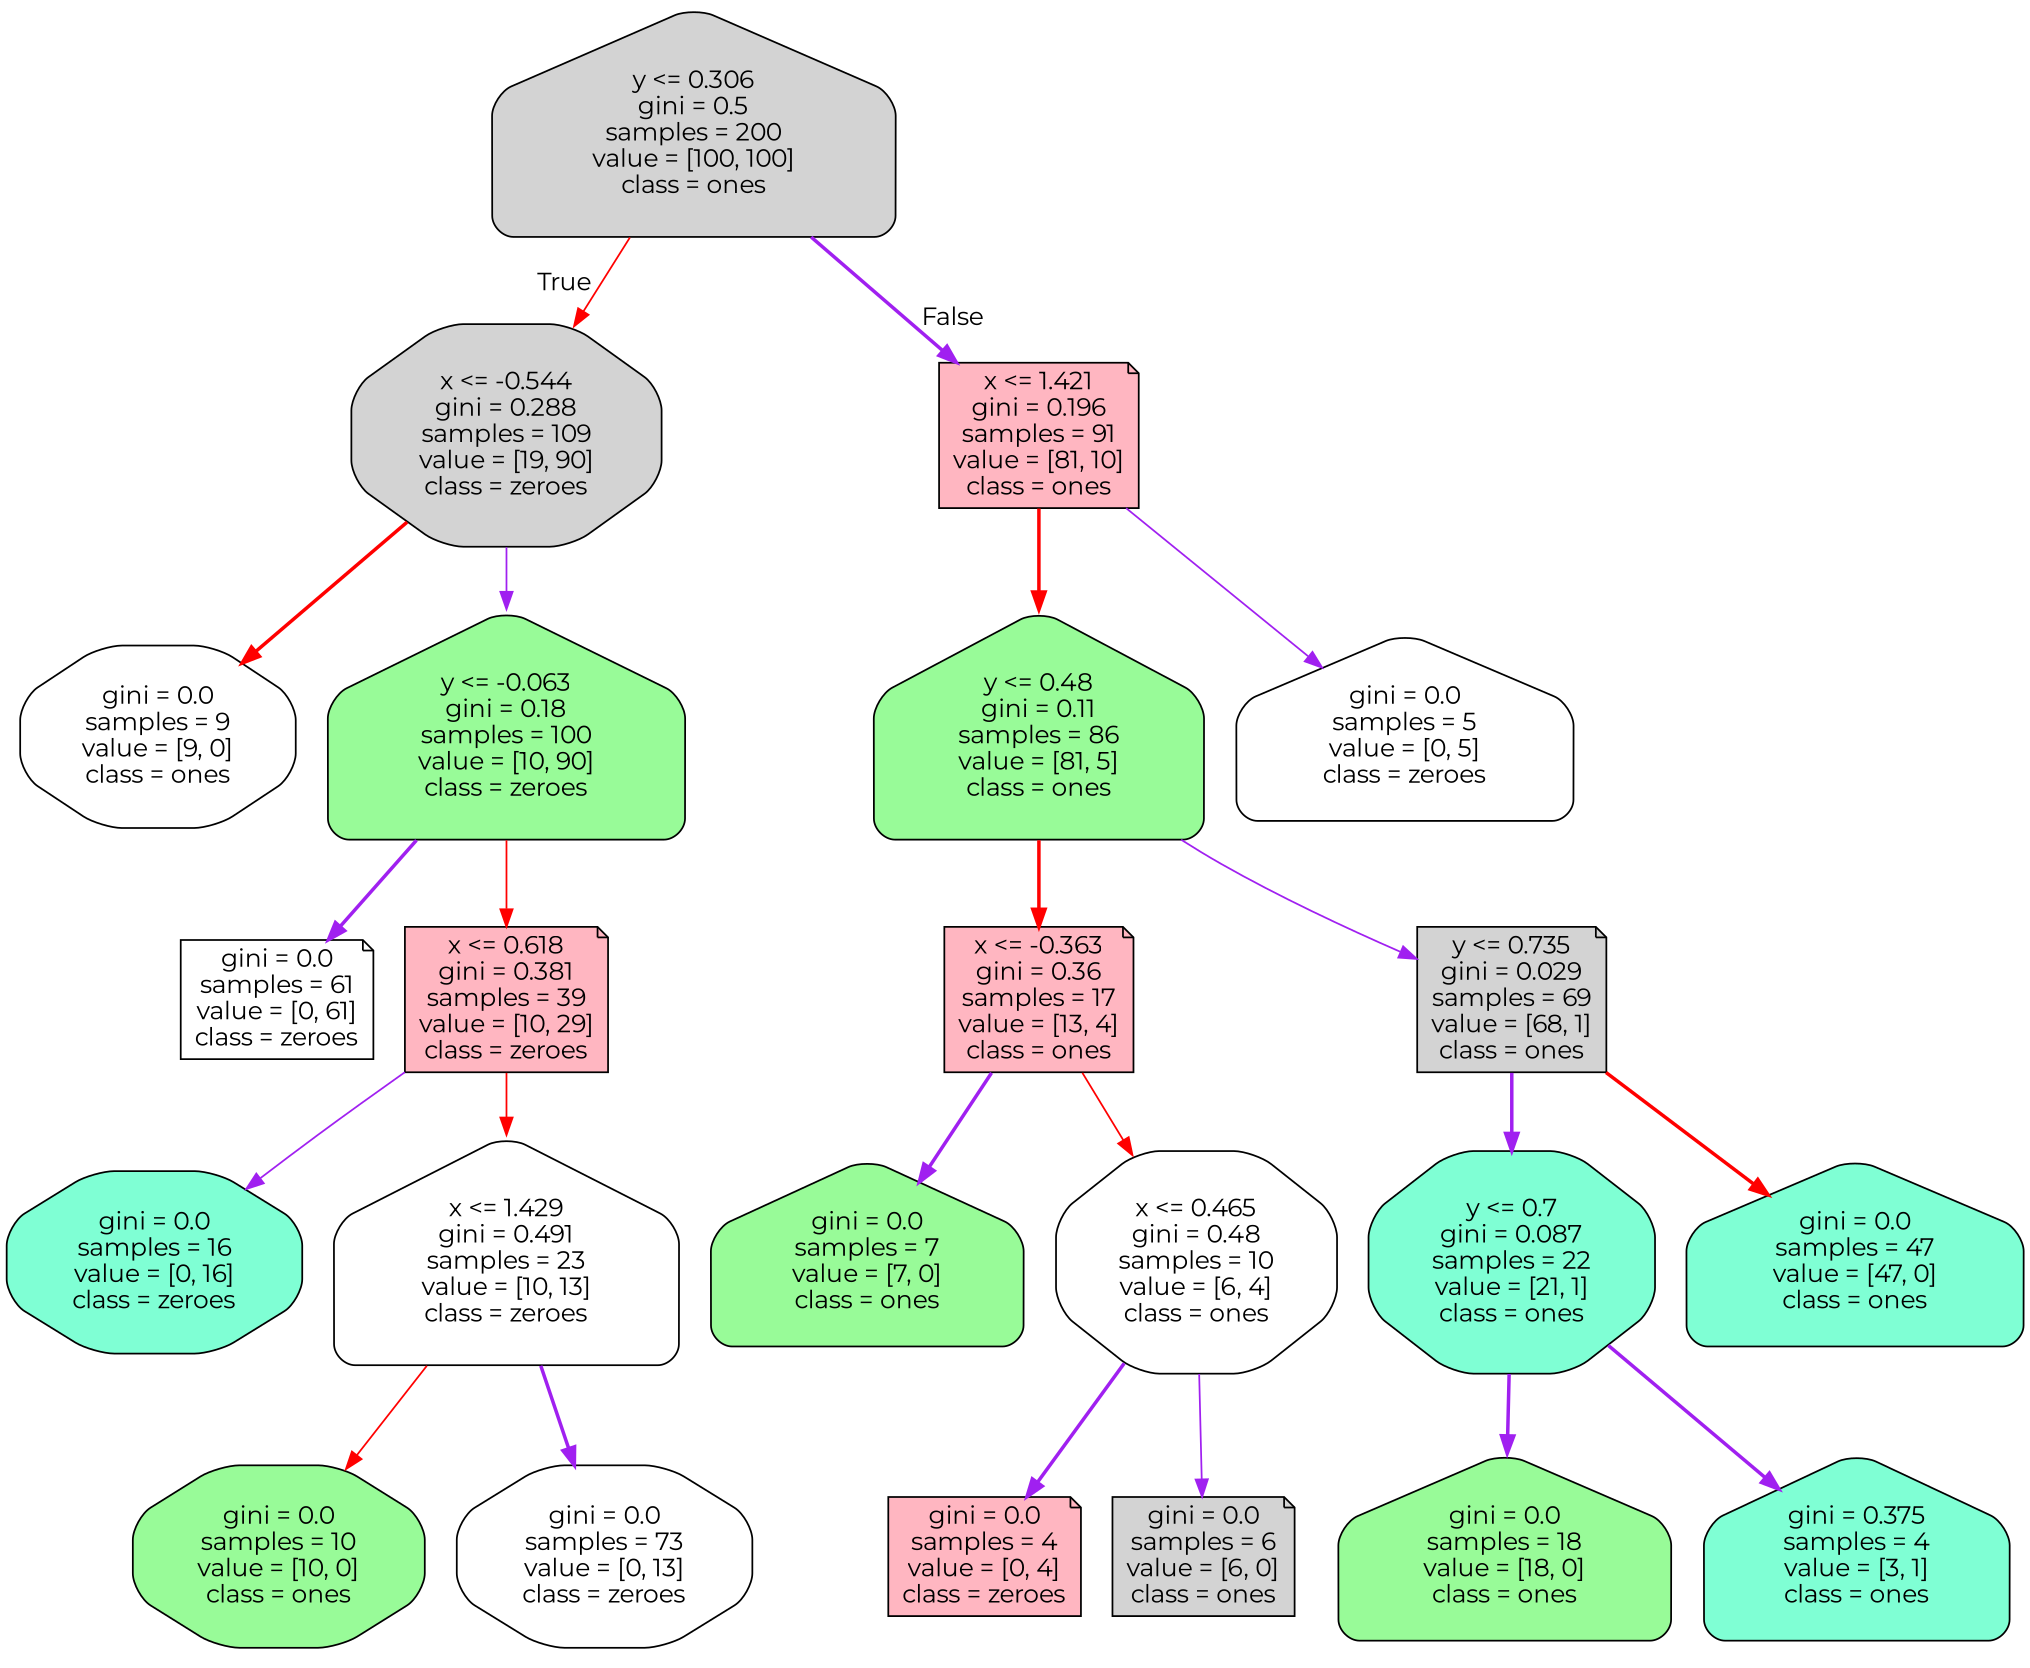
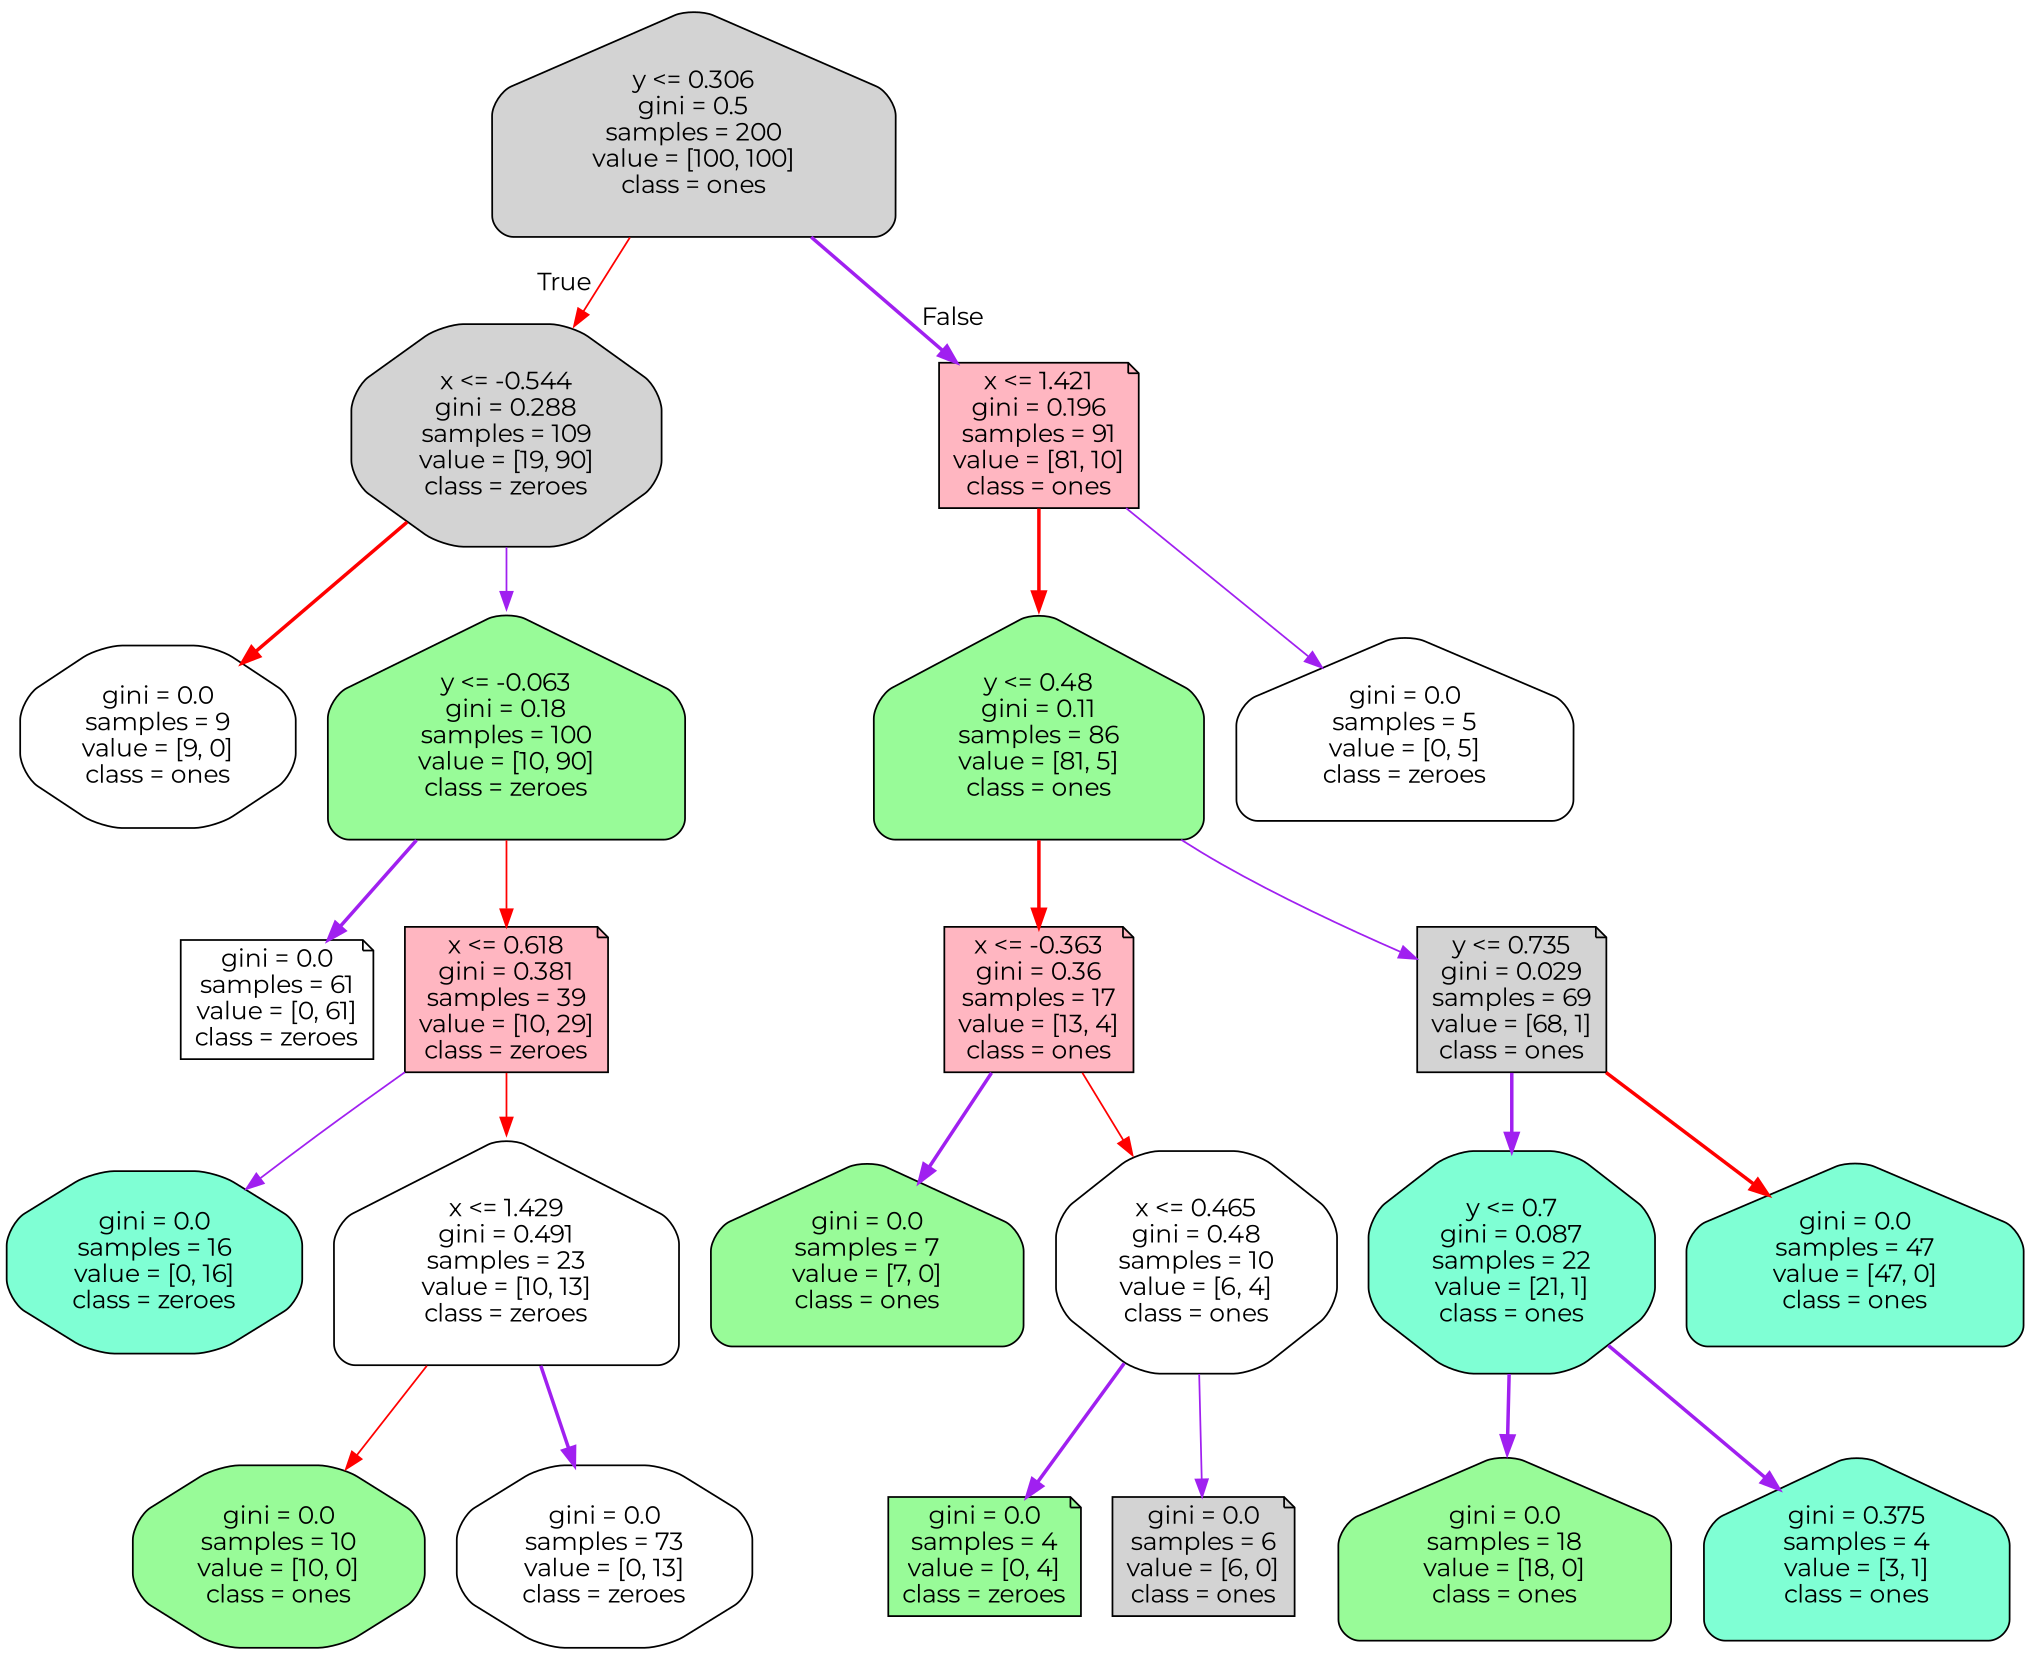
(985, 1557) -> (985, 1557)
